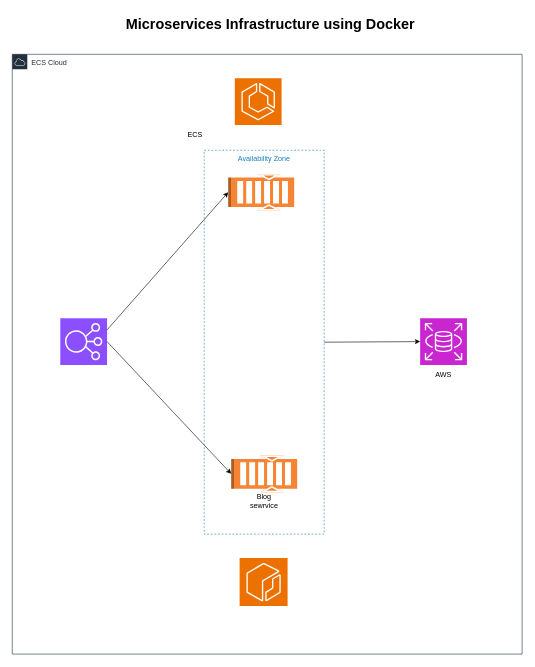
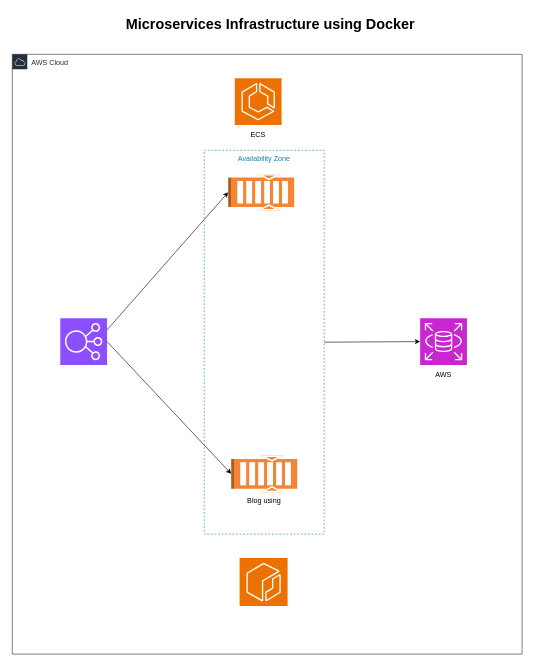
(48, 63) -> (48, 63)
(195, 135) -> (258, 135)
(264, 501) -> (264, 501)
